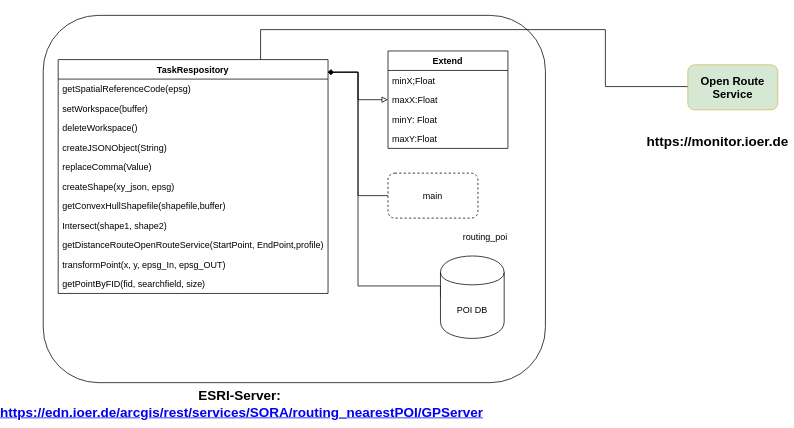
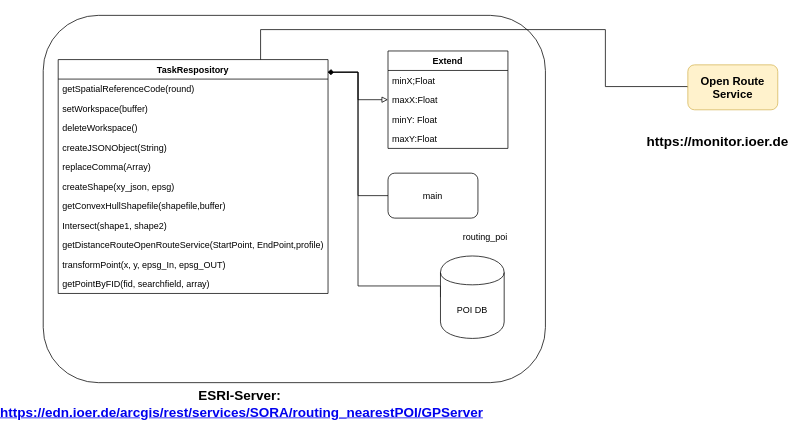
(733, 87) -> (733, 87)
(133, 89) -> (136, 89)
(108, 167) -> (109, 167)
(433, 196) -> (433, 196)
(145, 284) -> (149, 284)
